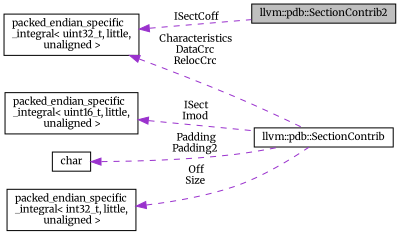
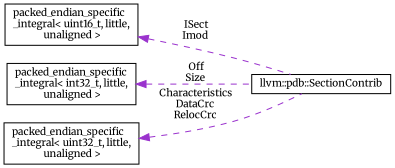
(324, 14) -> none
(71, 162) -> none
